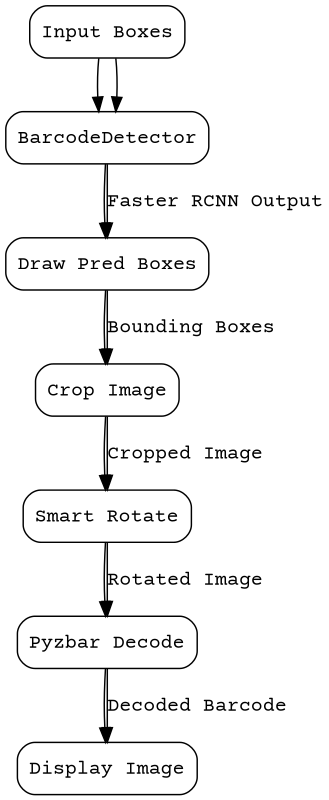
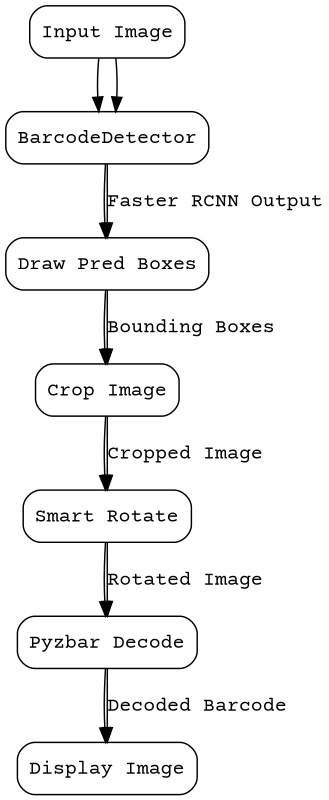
(107, 32) -> (107, 32)
